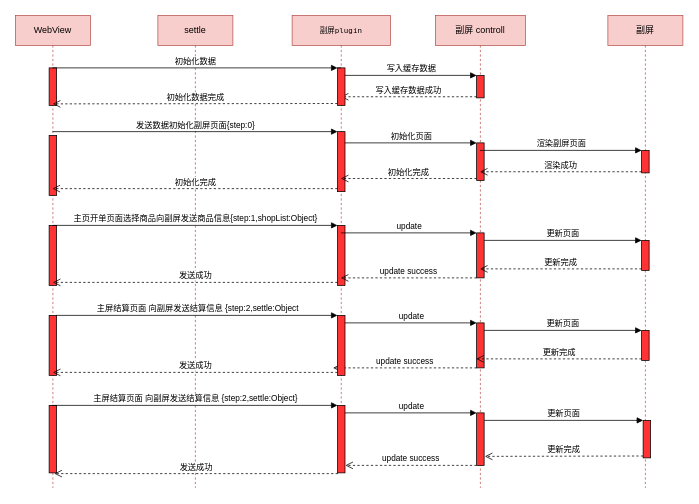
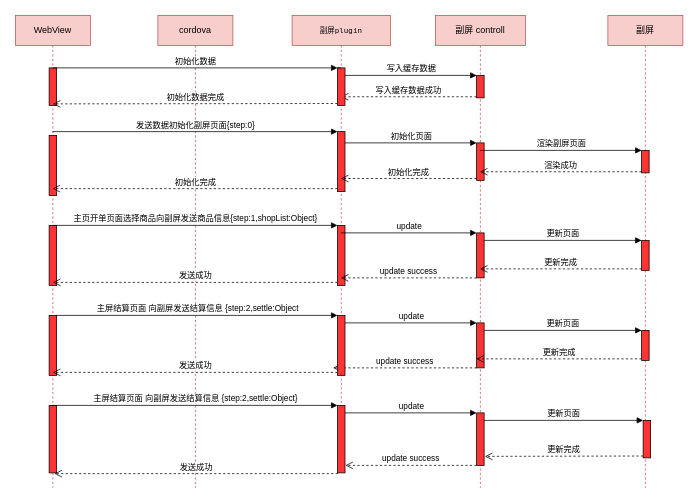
(195, 30) -> (195, 30)
